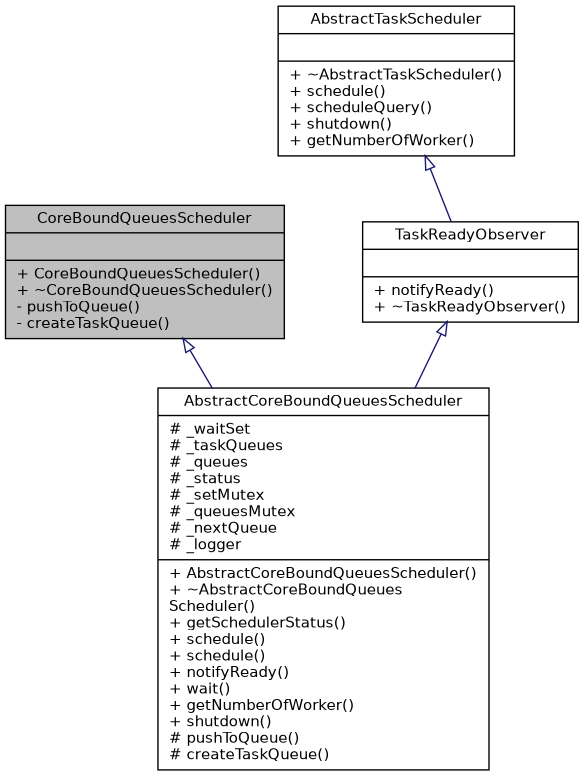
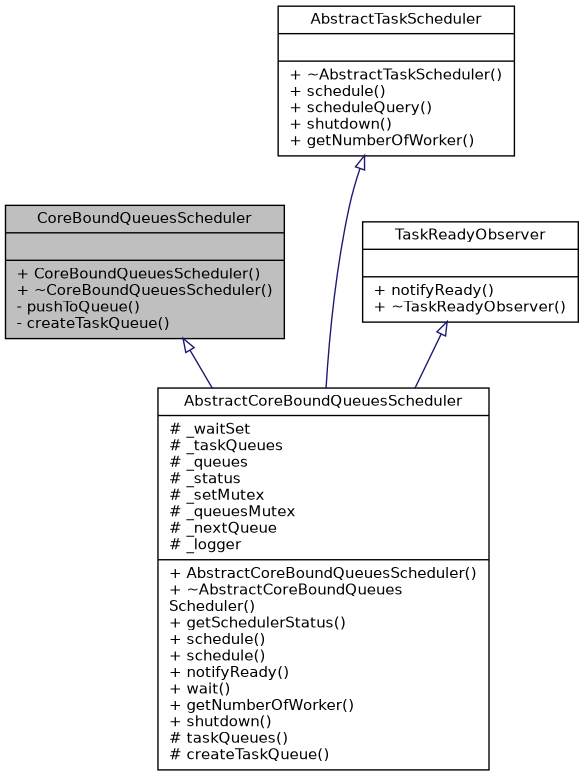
(441, 196) -> (337, 278)
(235, 738) -> (229, 738)
